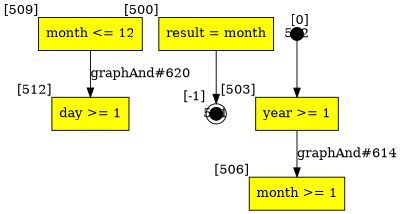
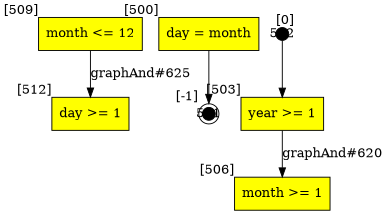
(216, 34) -> (209, 34)
(140, 74) -> (140, 74)
(347, 154) -> (332, 154)
